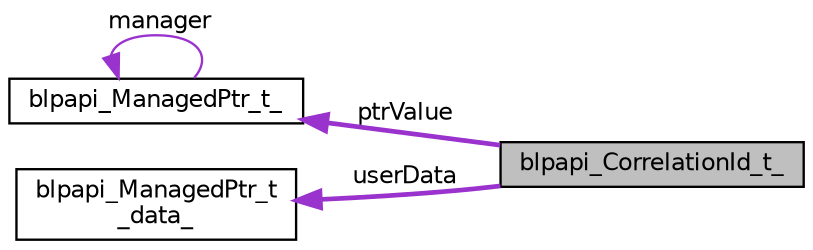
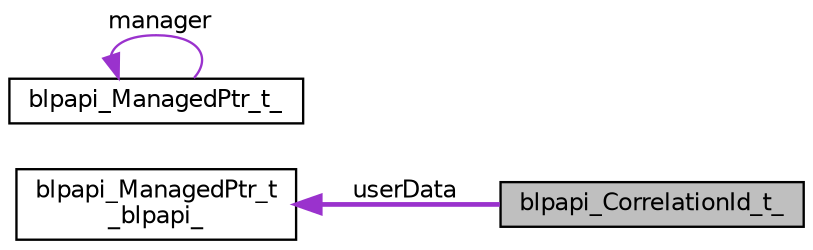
(414, 134) -> none
(156, 204) -> (156, 204)
